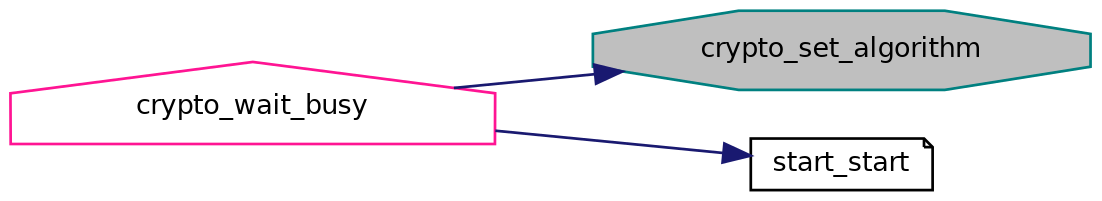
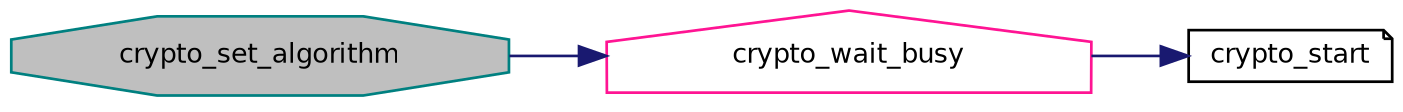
(524, 81) -> (544, 56)
(842, 164) -> (1290, 56)
